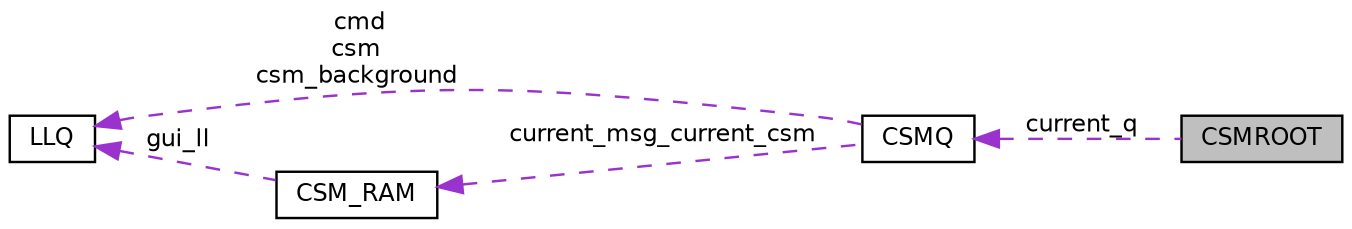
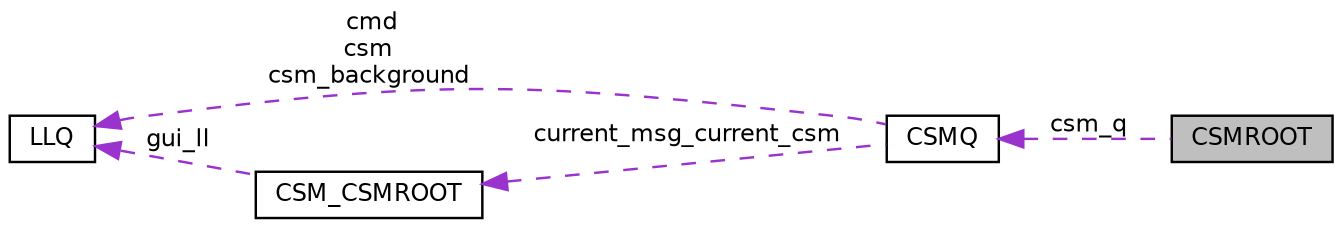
(1078, 125) -> (1085, 125)
(357, 195) -> (369, 195)
